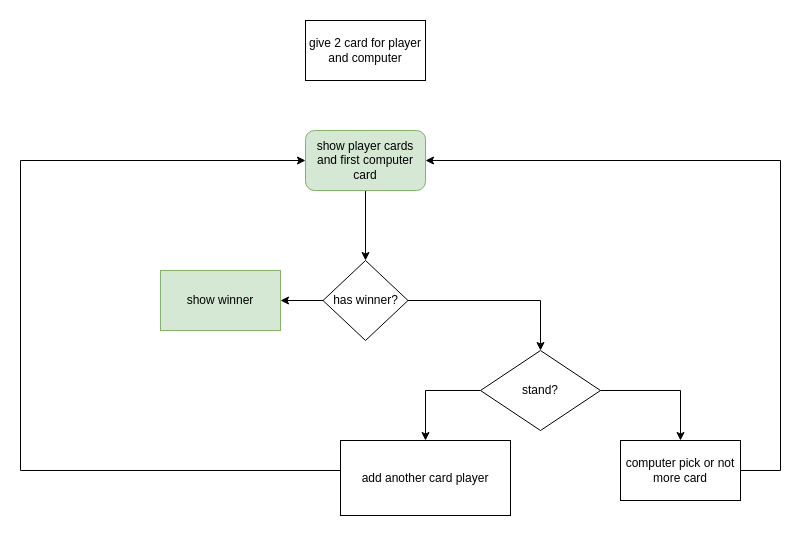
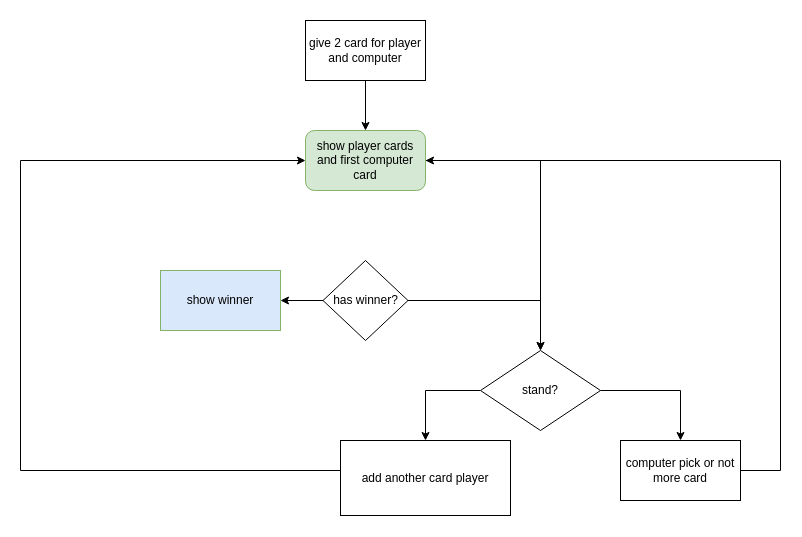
none -> (366, 102)
(366, 222) -> (541, 230)
(221, 301) -> (221, 301)
